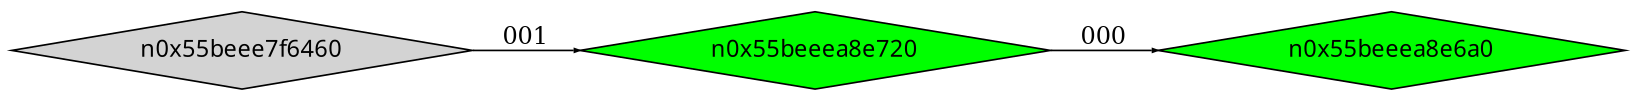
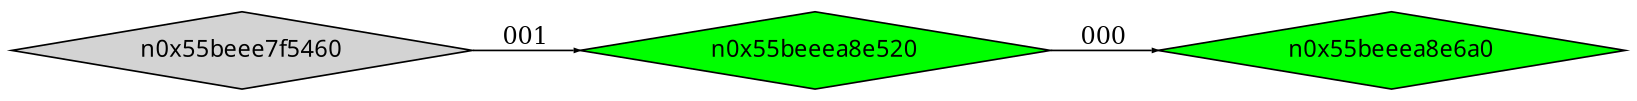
(242, 50) -> (242, 50)
(815, 50) -> (815, 50)
